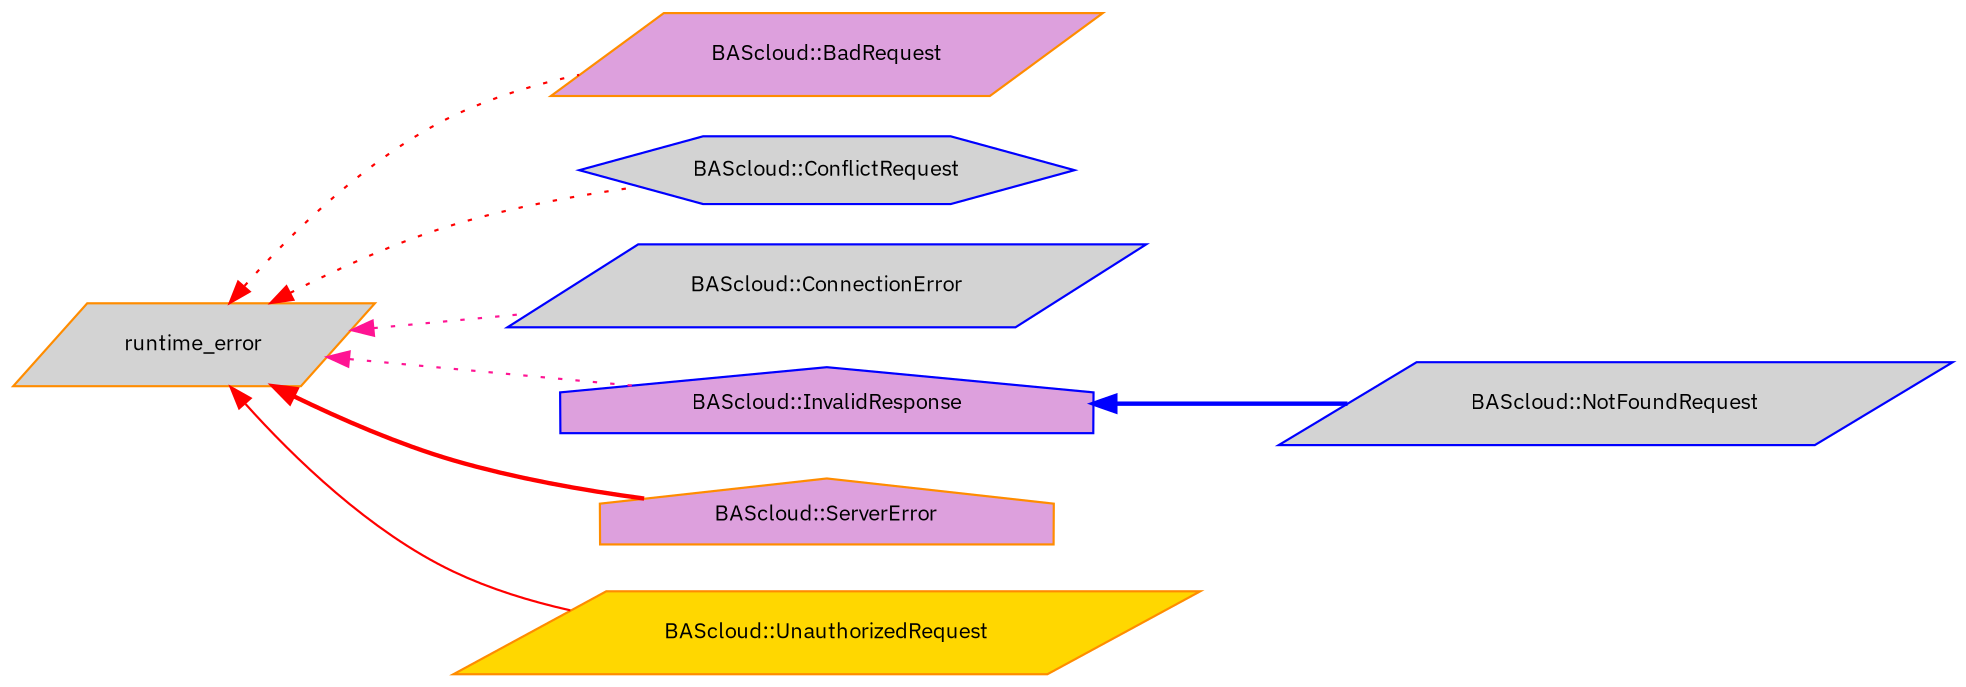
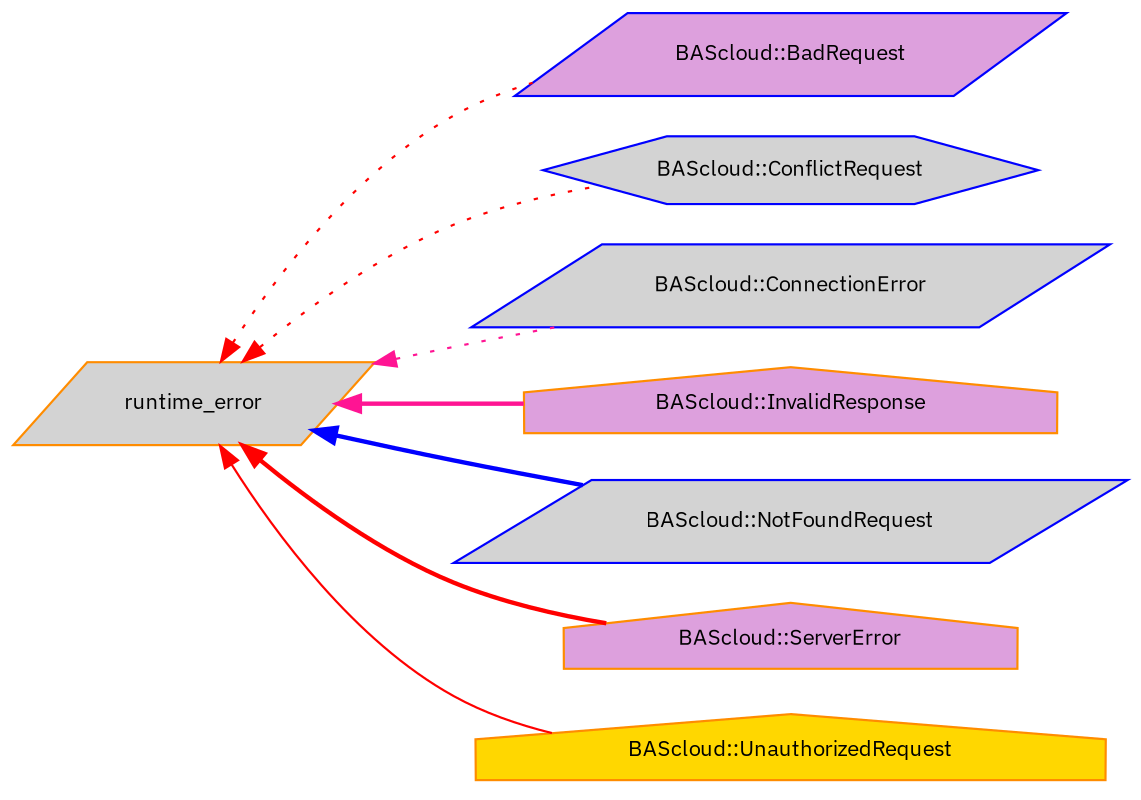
(827, 55) -> (791, 55)
(491, 372) -> (442, 404)
(827, 404) -> (791, 404)
(1232, 404) -> (459, 461)
(827, 633) -> (791, 751)
